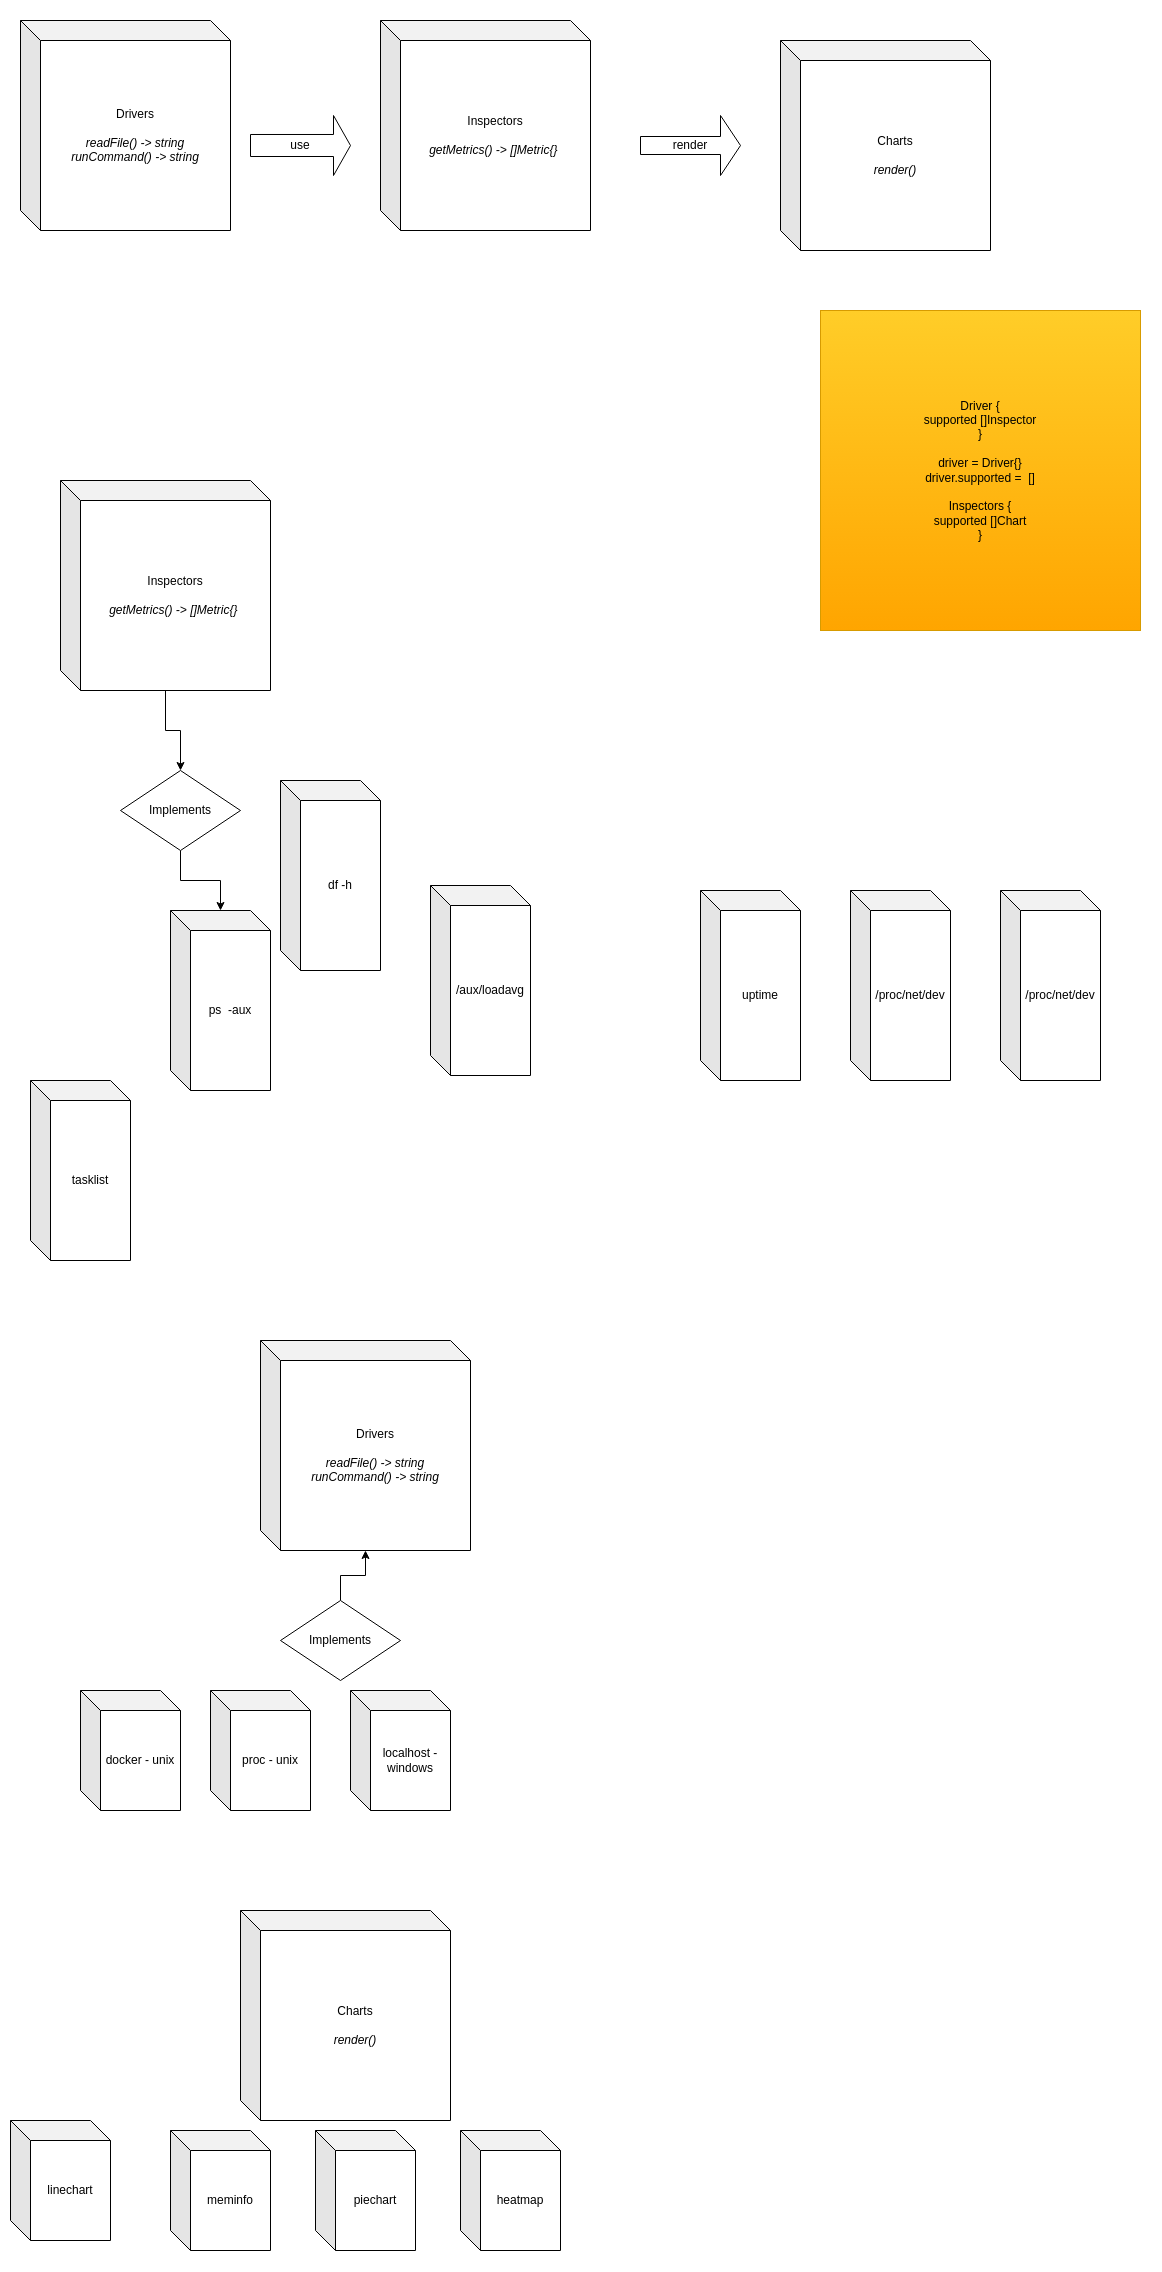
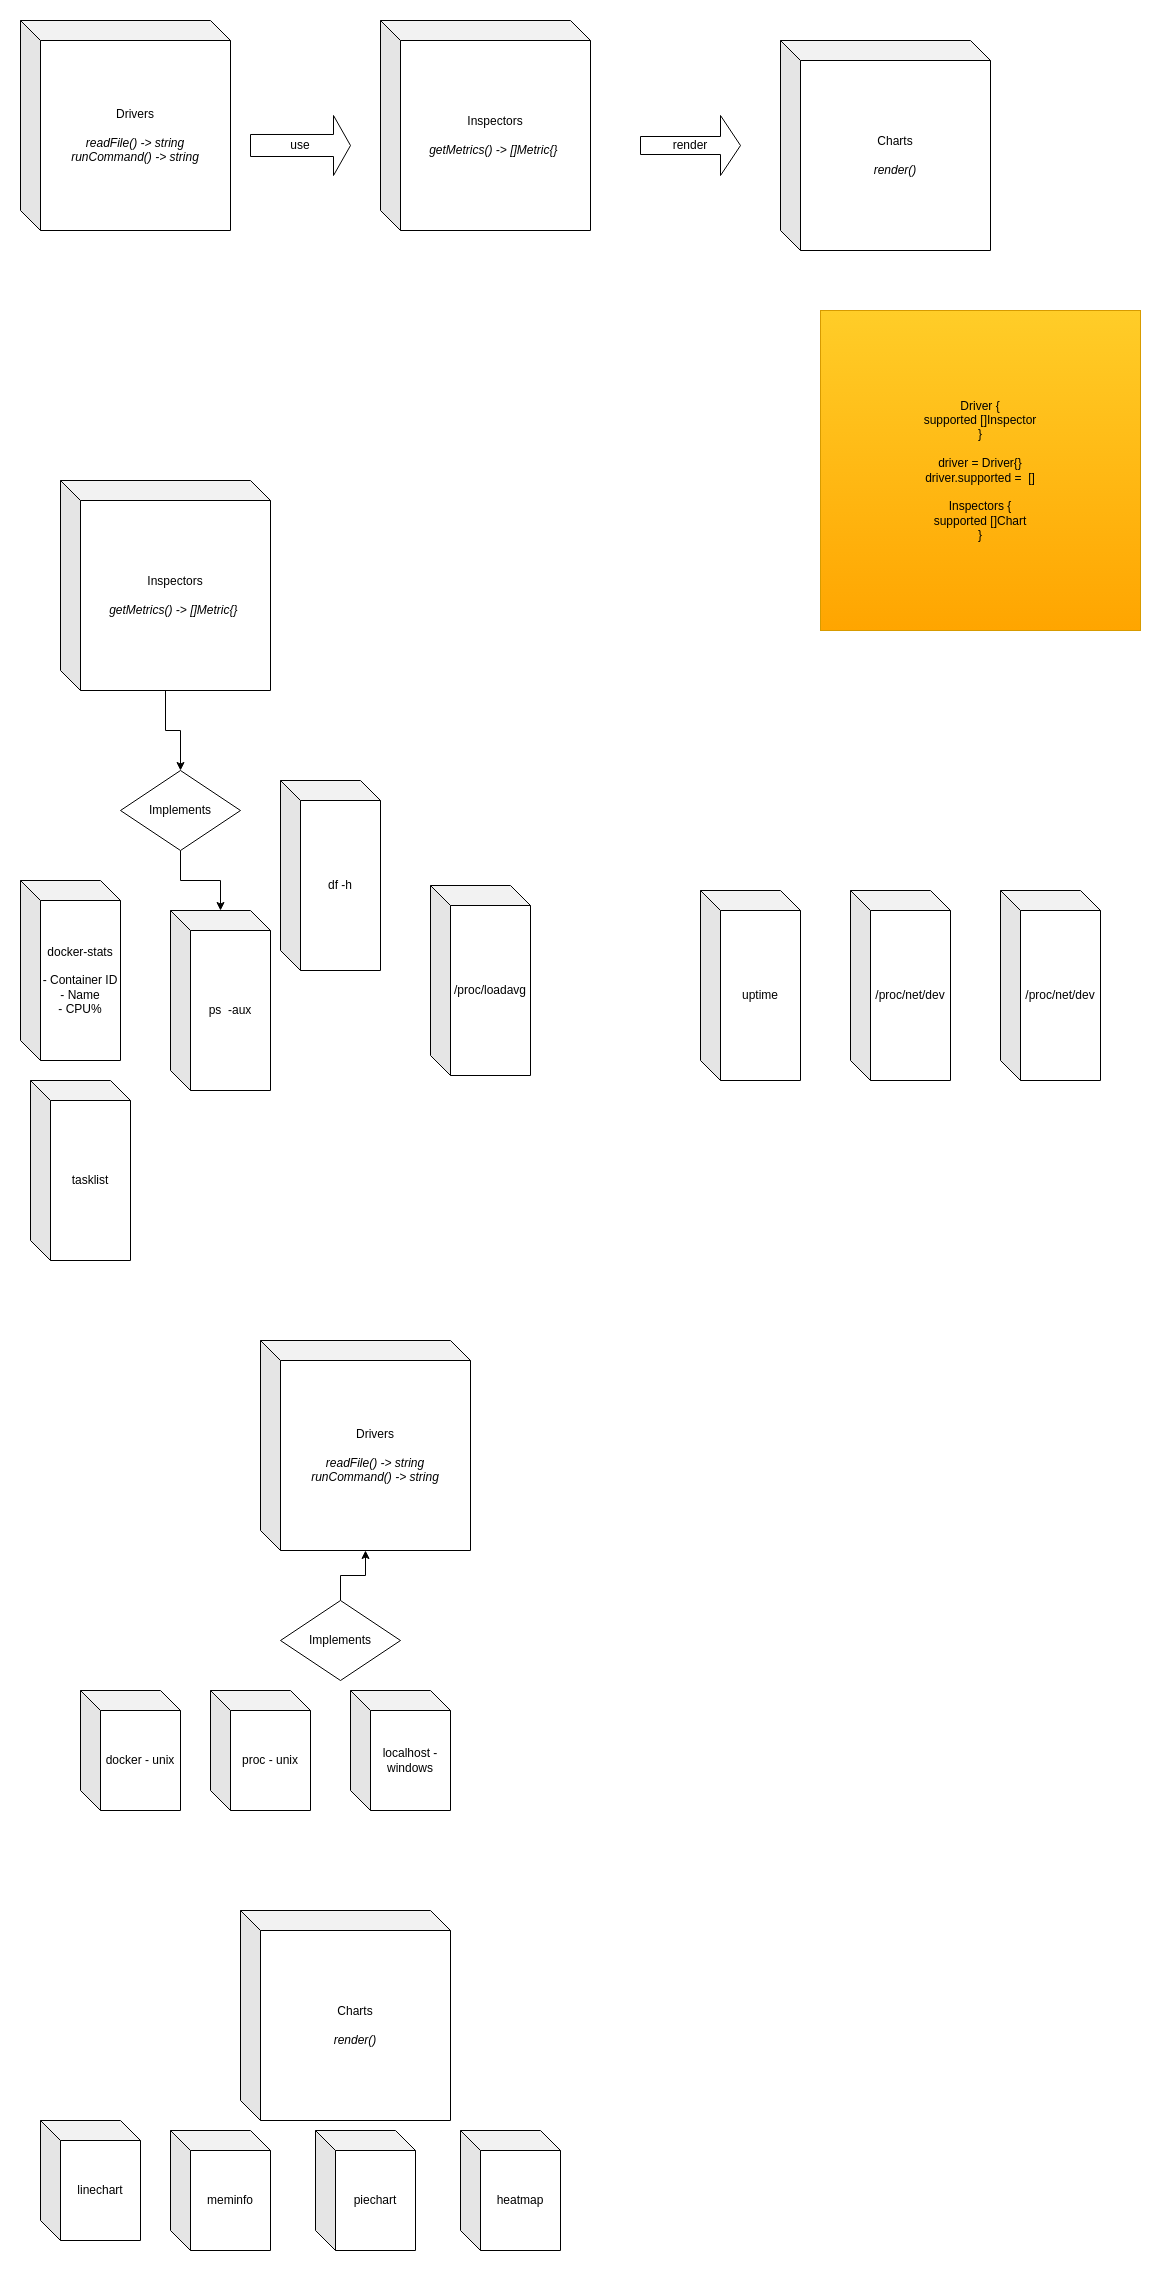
none -> (71, 971)
(491, 991) -> (491, 991)
(61, 2181) -> (91, 2181)
